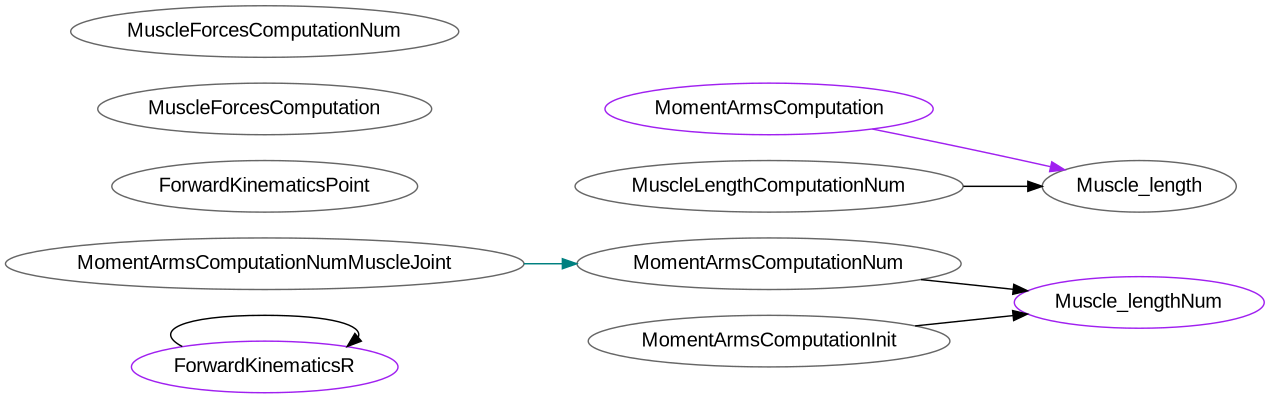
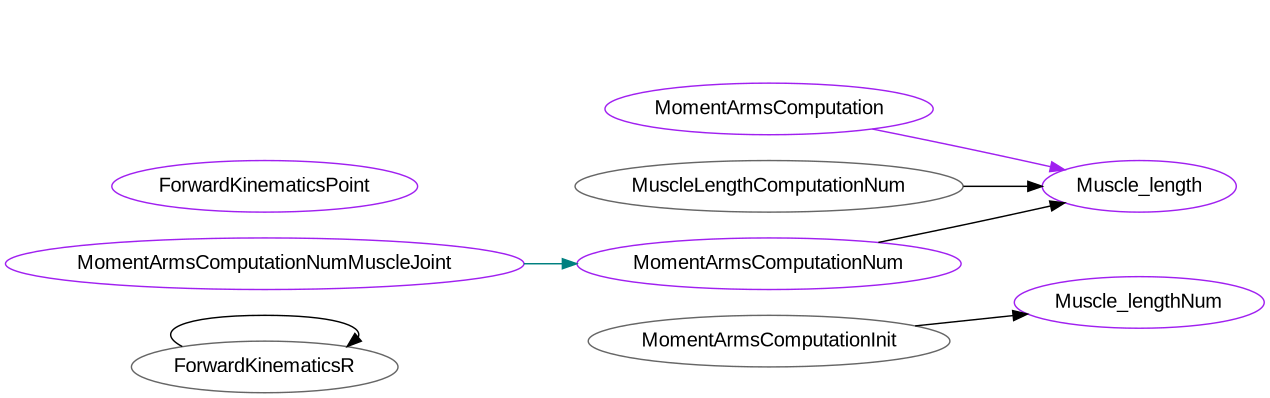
(265, 32) -> none
(265, 109) -> none
(265, 186) -> (265, 186)
(1139, 186) -> (1139, 186)
(265, 264) -> (265, 264)
(769, 264) -> (769, 264)
(967, 284) -> (964, 225)
(265, 367) -> (265, 367)
